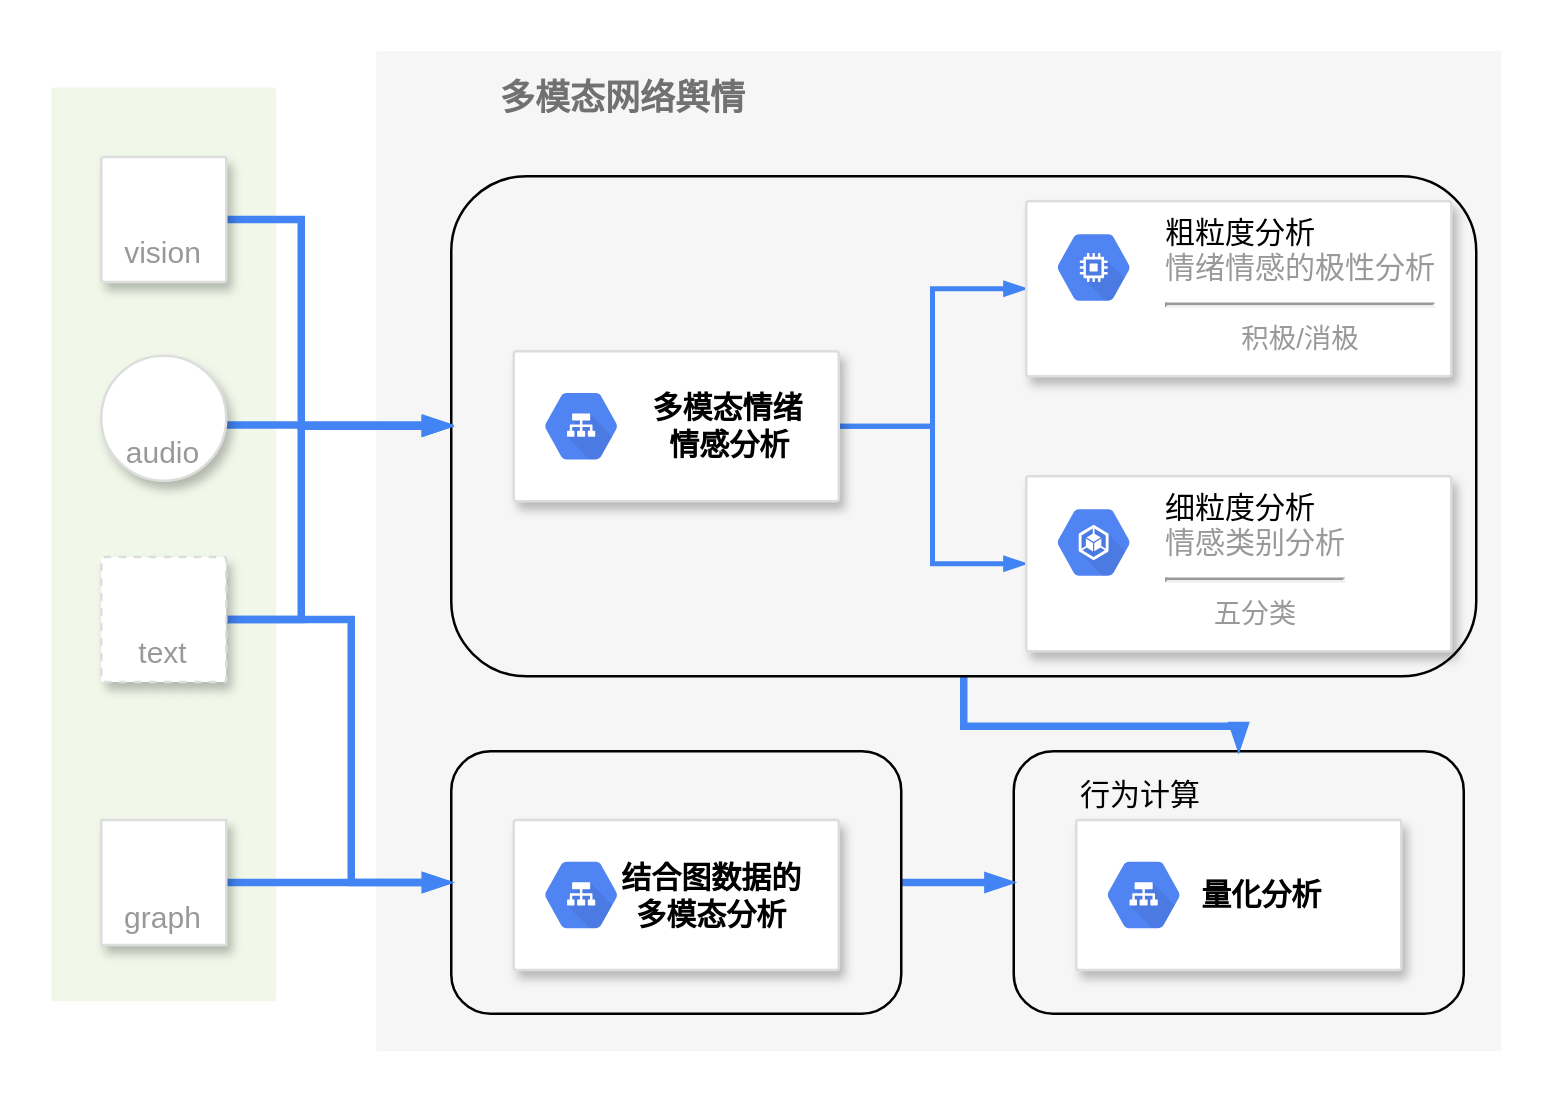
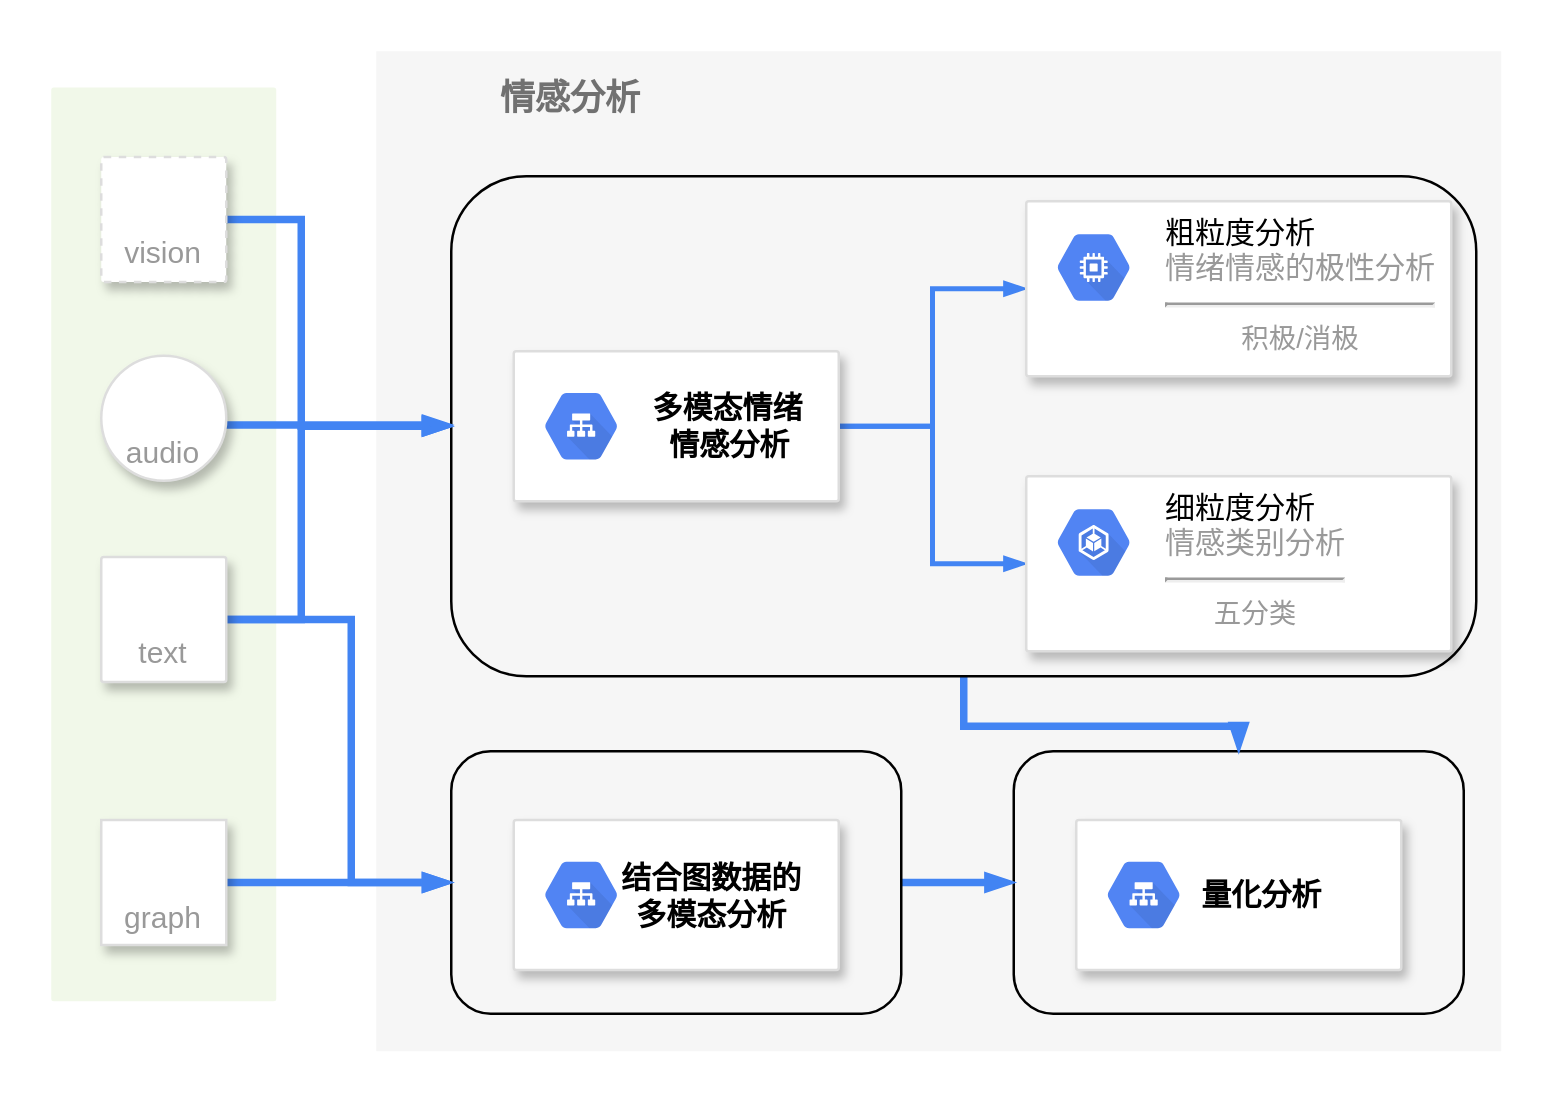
(624, 100) -> (571, 100)
(164, 219) -> (164, 219)
(164, 619) -> (164, 619)
(1189, 795) -> none
